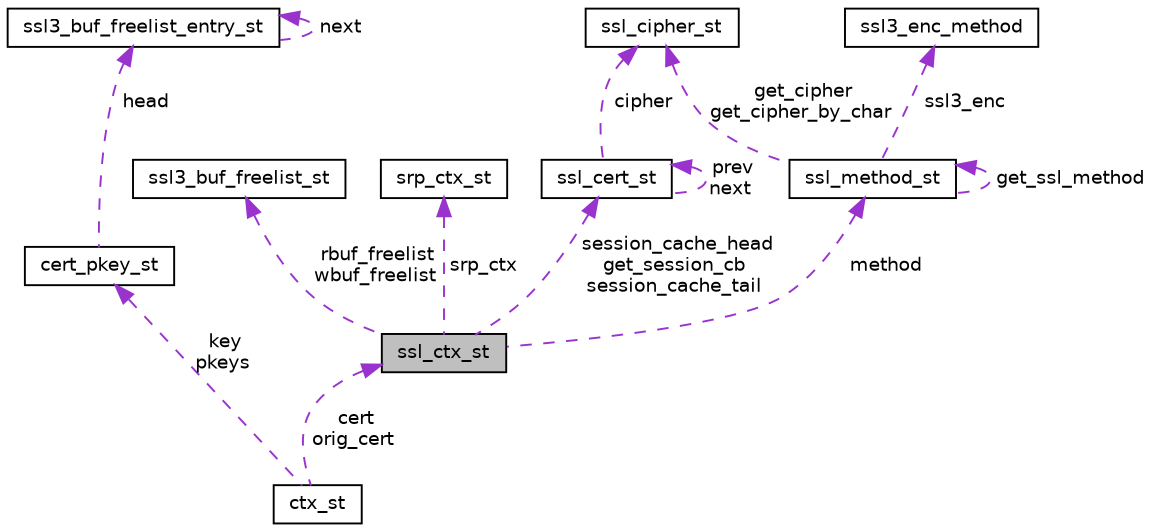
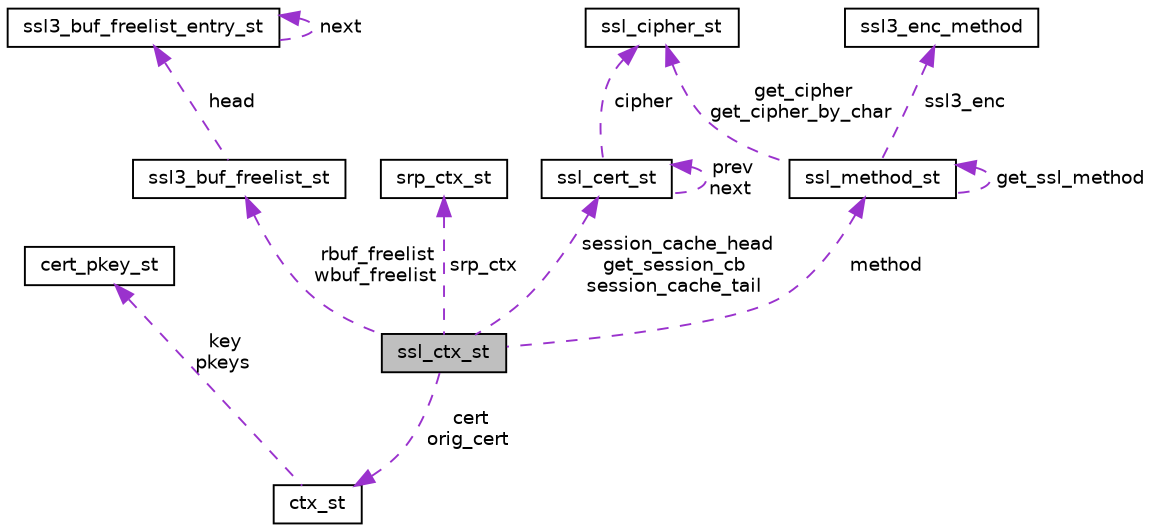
(103, 154) -> (197, 112)
(309, 415) -> (416, 431)
